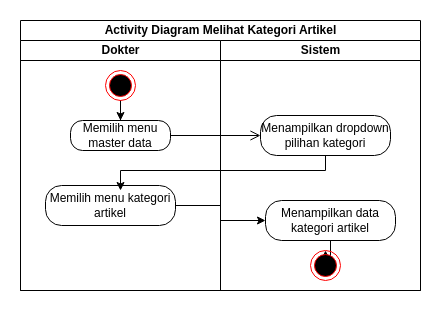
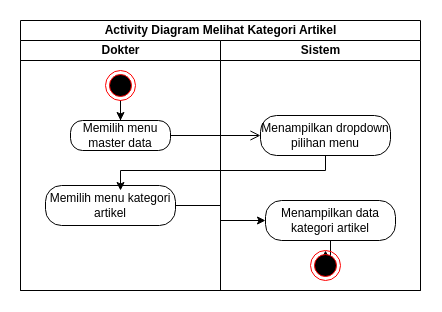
(326, 136) -> (326, 136)
